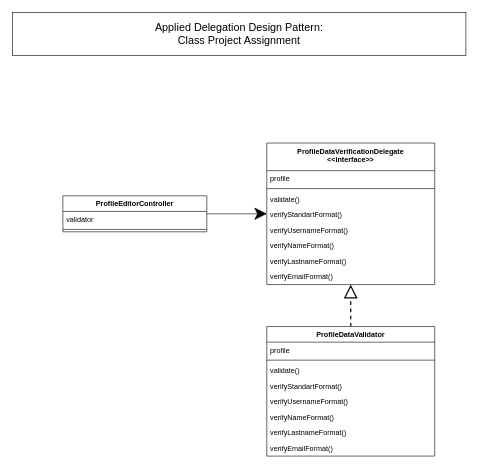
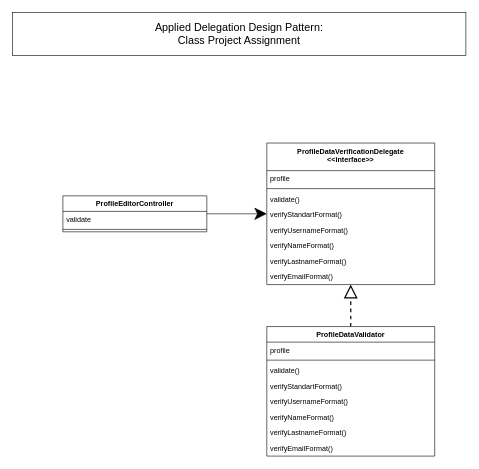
(82, 220) -> (80, 220)
